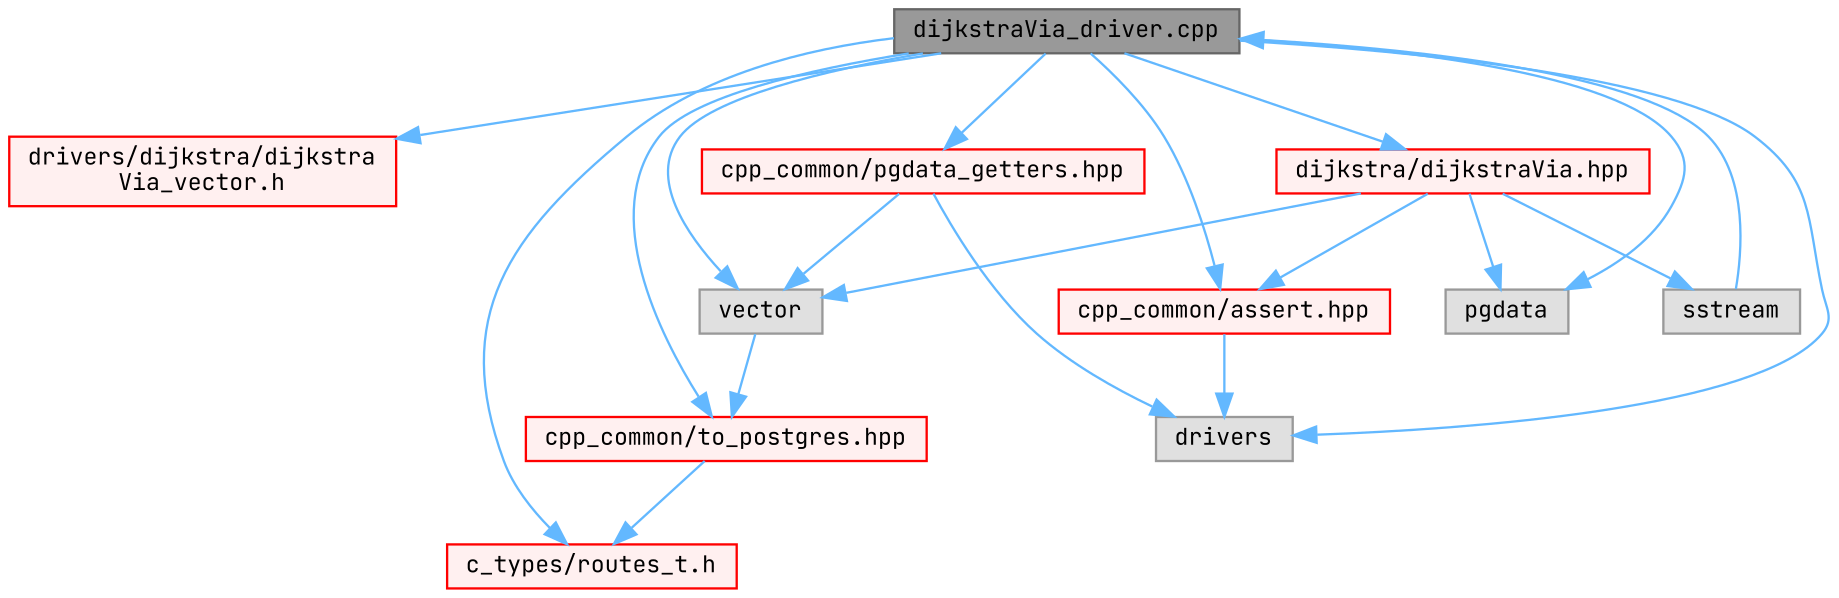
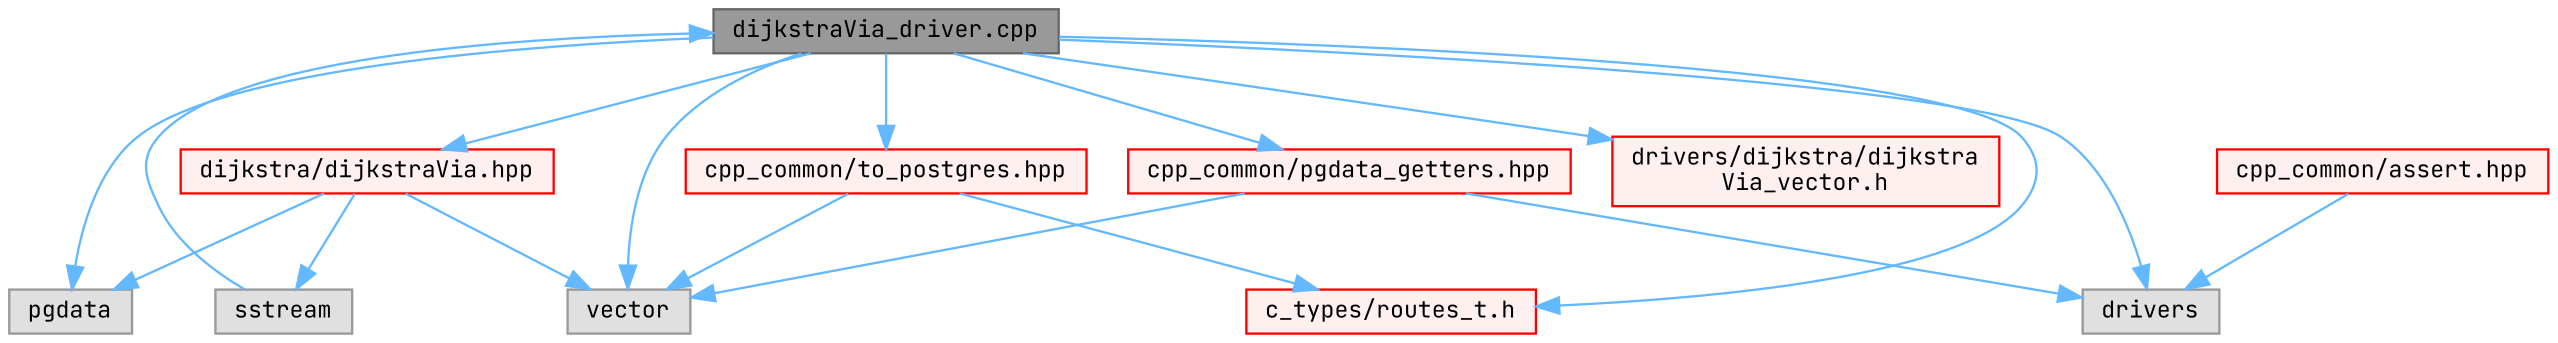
(1171, 149) -> none
(1354, 236) -> none
(747, 364) -> (768, 236)
